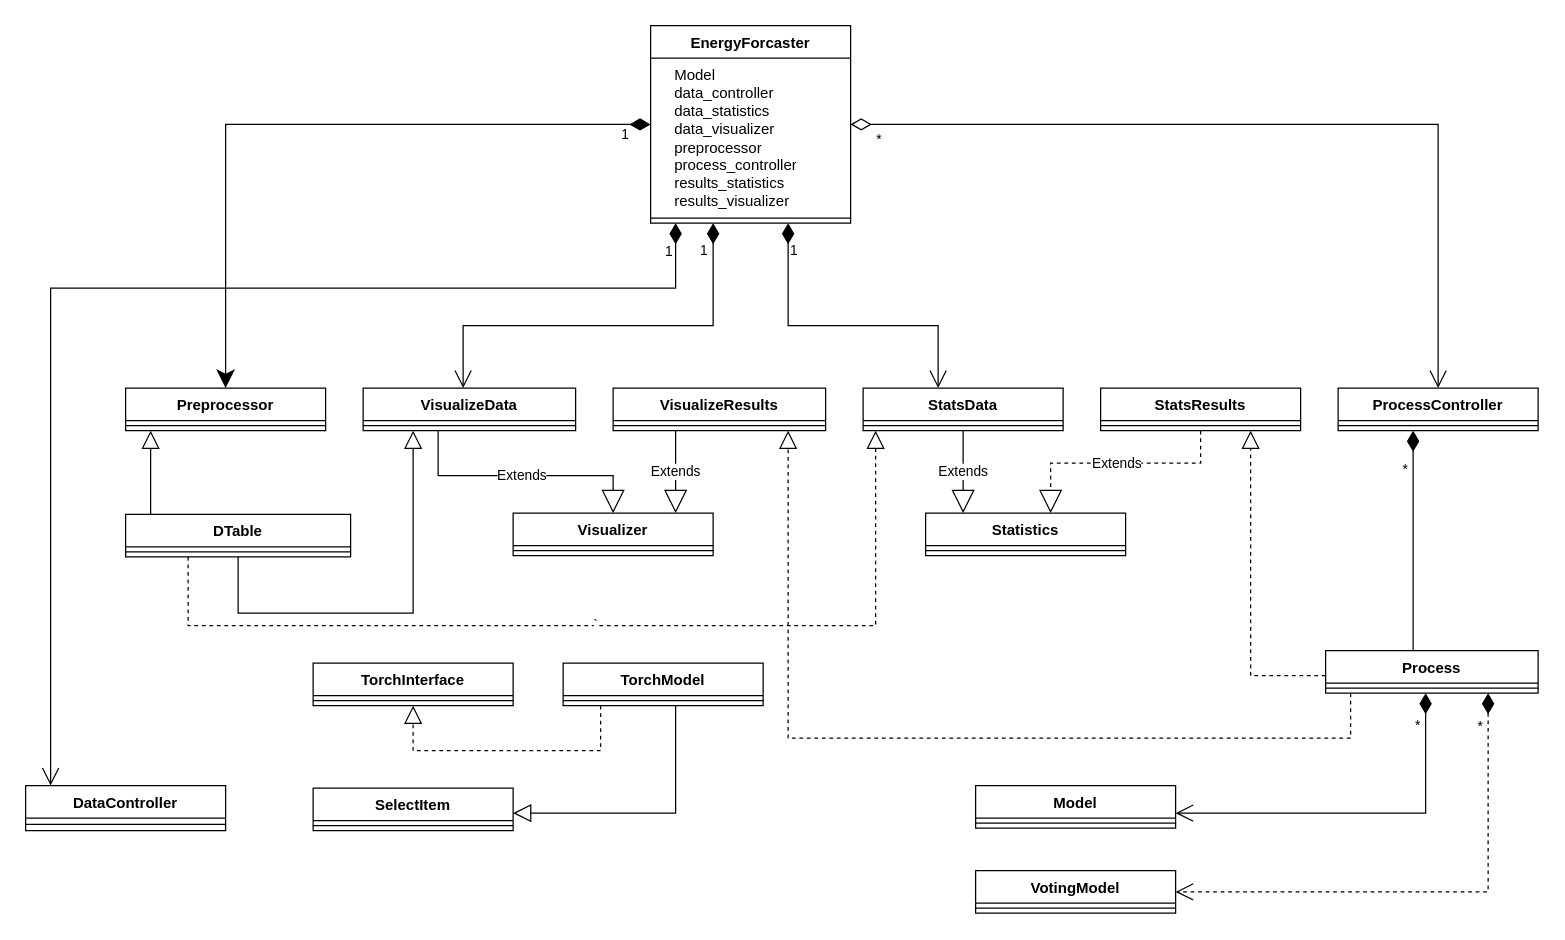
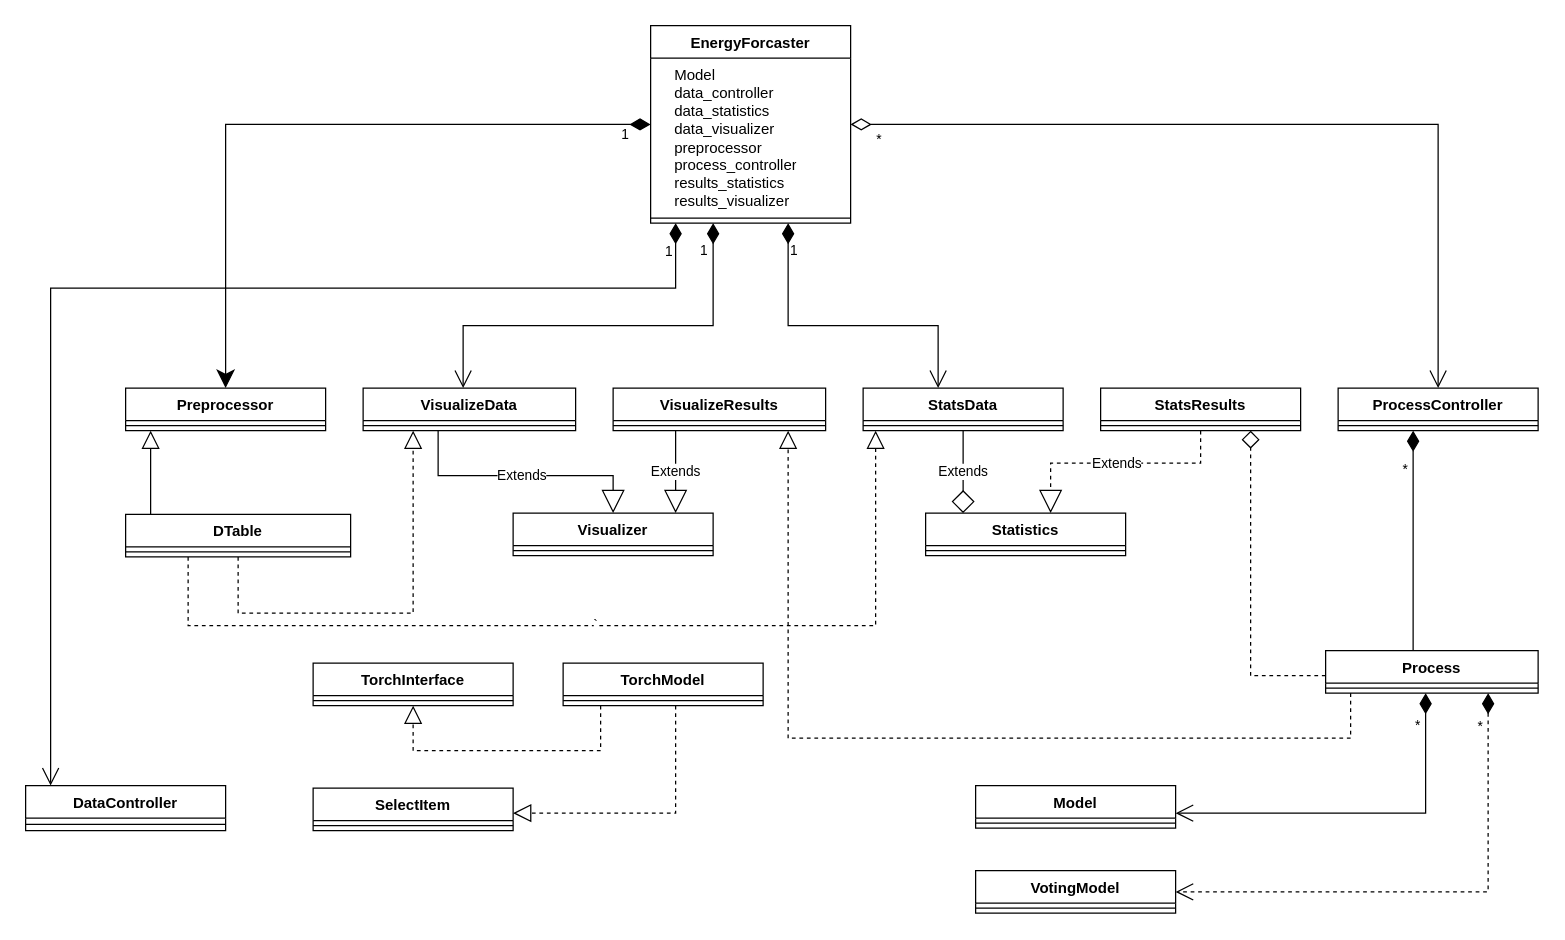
(1251, 449) -> (1251, 449)
(963, 489) -> (963, 490)
(380, 613) -> (380, 613)
(658, 813) -> (658, 813)
